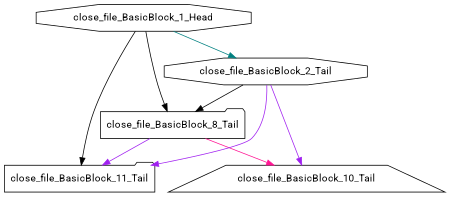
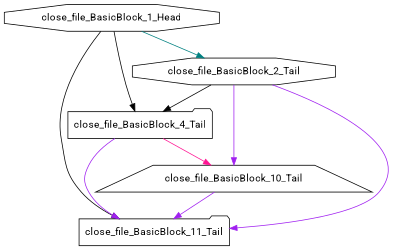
(173, 125) -> (140, 125)
none -> (197, 203)
